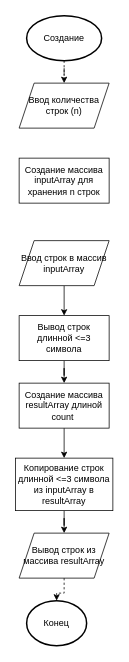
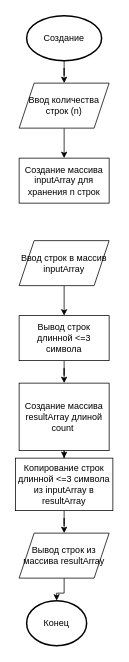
(64, 74) -> (64, 74)
none -> (64, 151)
(64, 405) -> (64, 417)
(64, 589) -> (64, 589)
